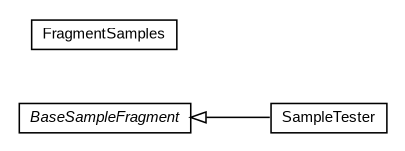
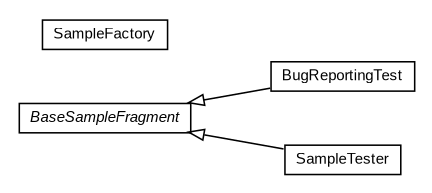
(104, 34) -> none
none -> (104, 34)
none -> (342, 76)
